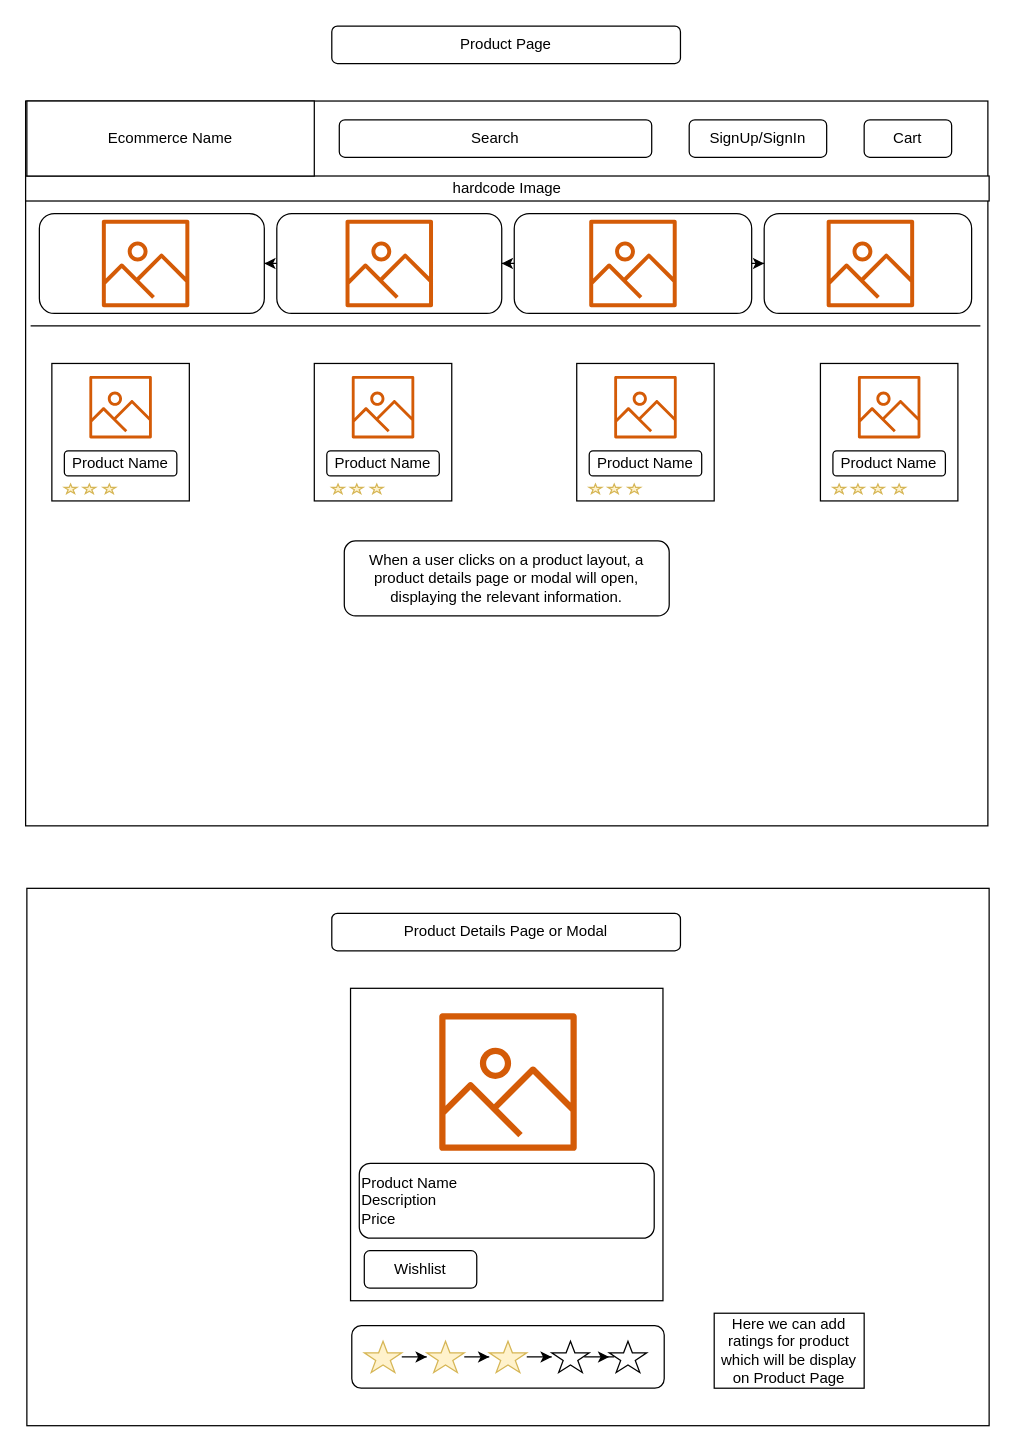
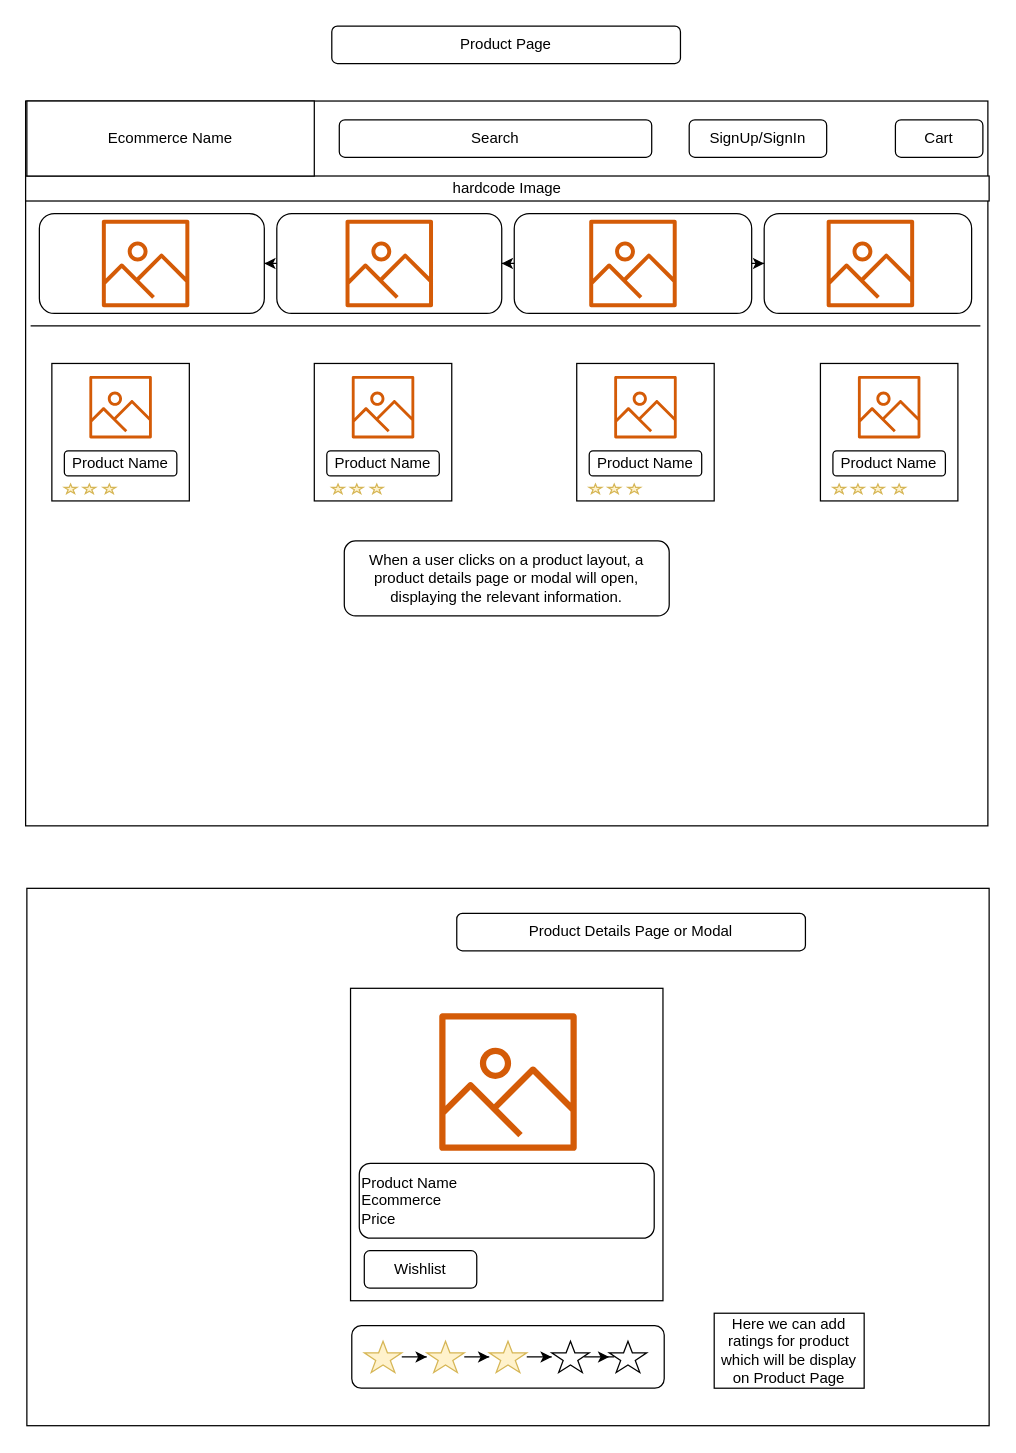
(908, 138) -> (939, 138)
(506, 932) -> (631, 932)
(410, 1201) -> (410, 1201)
